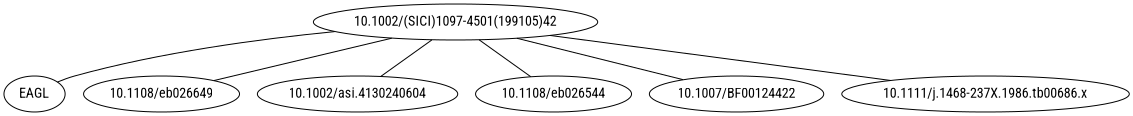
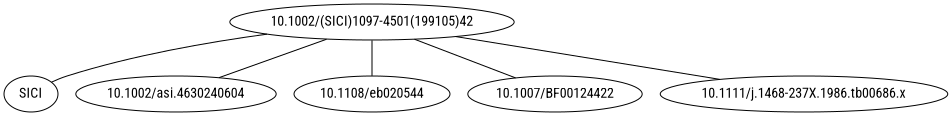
(35, 94) -> (31, 94)
(162, 94) -> none
(358, 94) -> (176, 94)
(554, 94) -> (372, 94)
